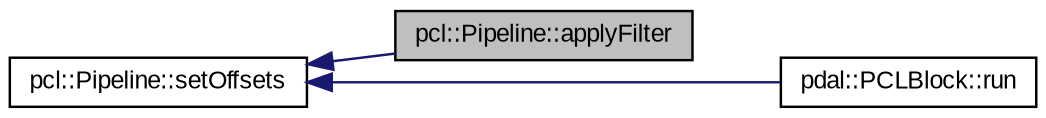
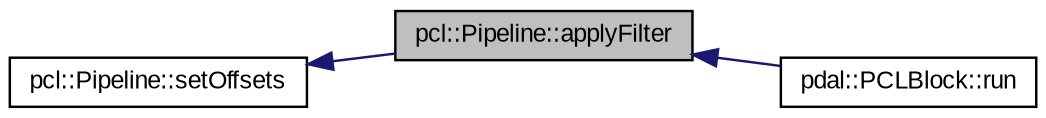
(556, 82) -> (749, 62)
